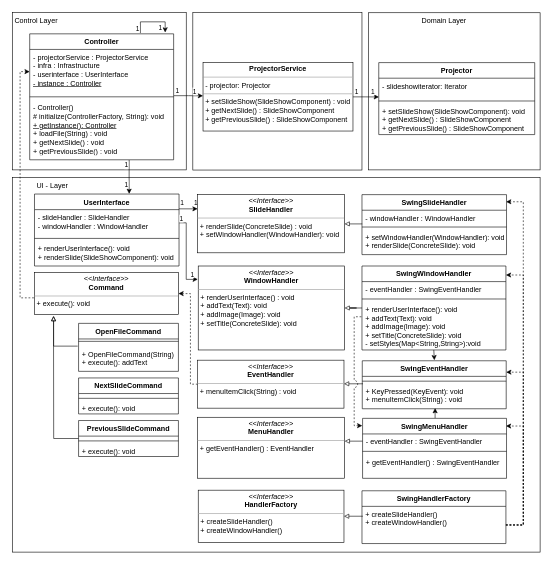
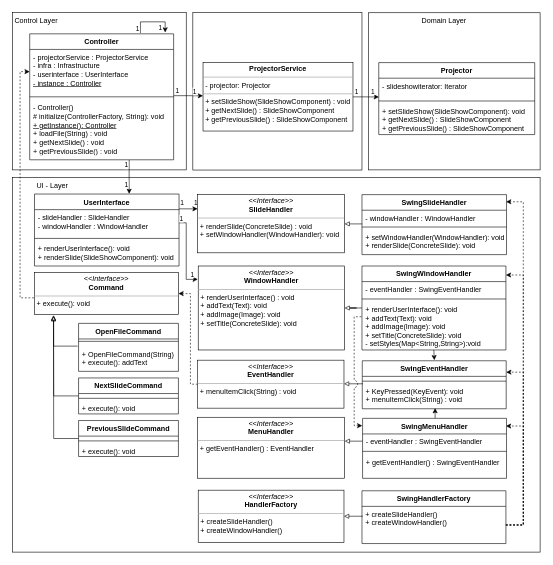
none -> (65, 396)
